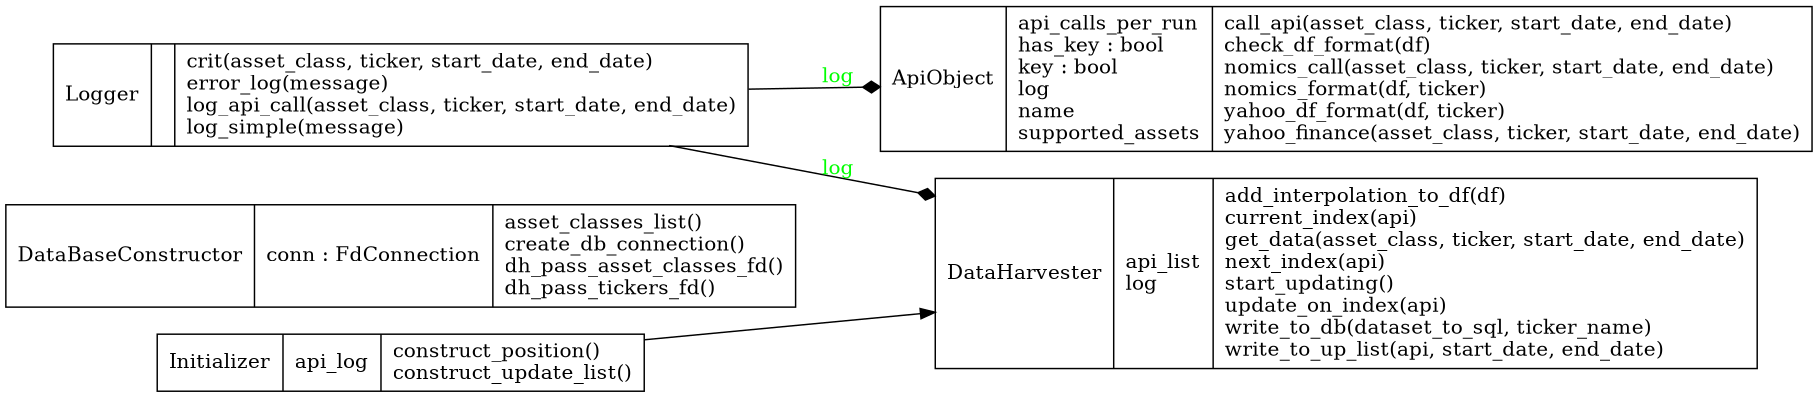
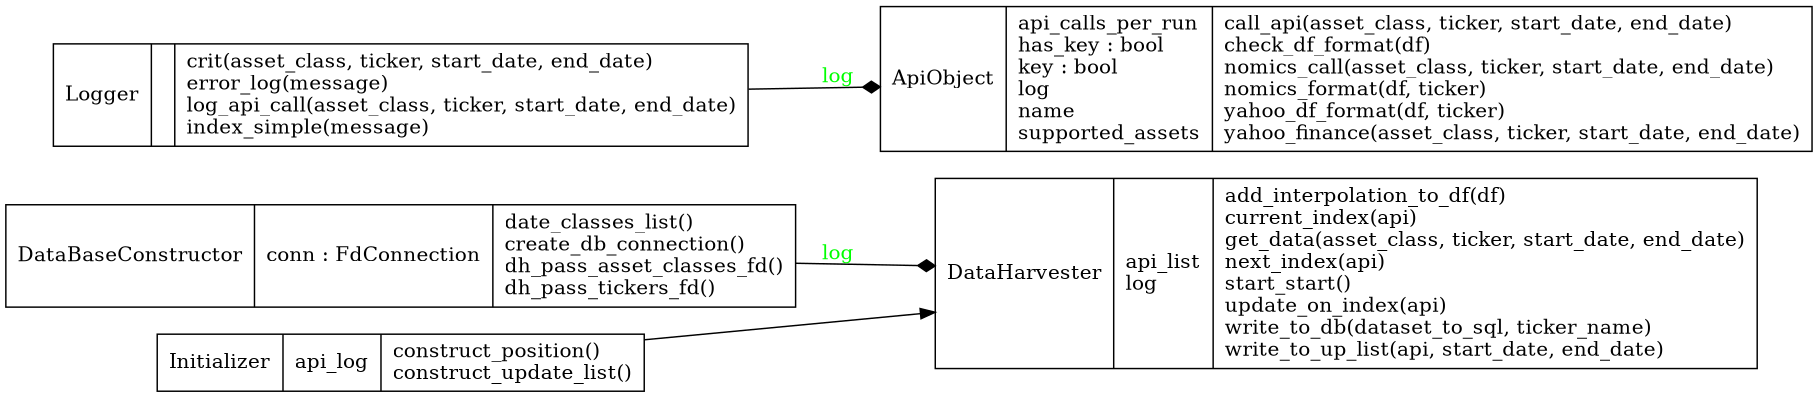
(295, 127) -> (308, 127)
(793, 169) -> (857, 264)
(604, 222) -> (600, 222)
(1310, 284) -> (1288, 284)
